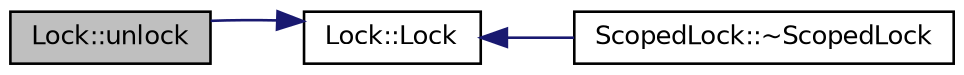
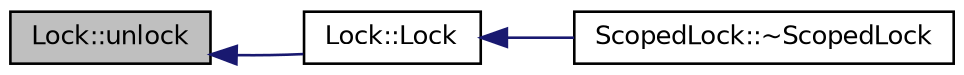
(244, 20) -> (270, 55)
